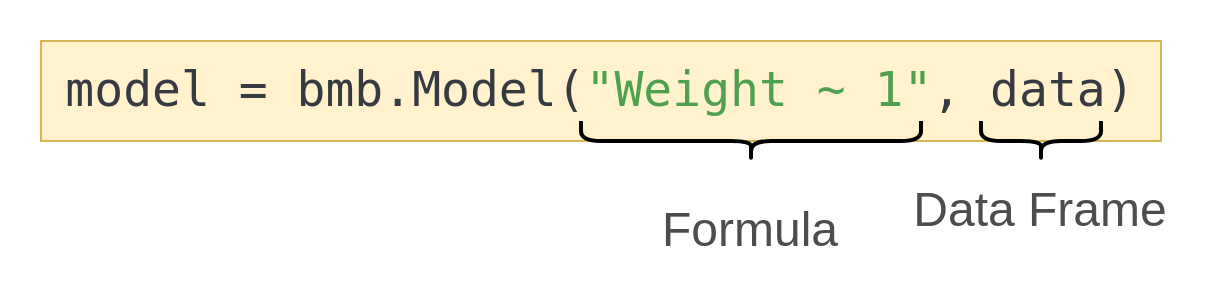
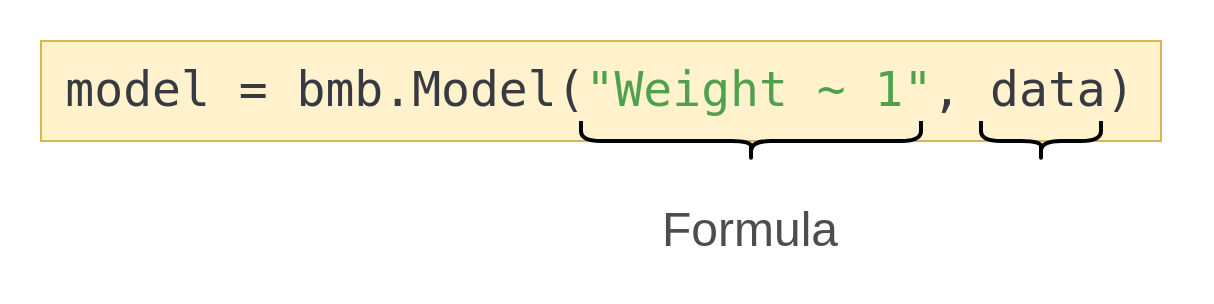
(1041, 211) -> none
